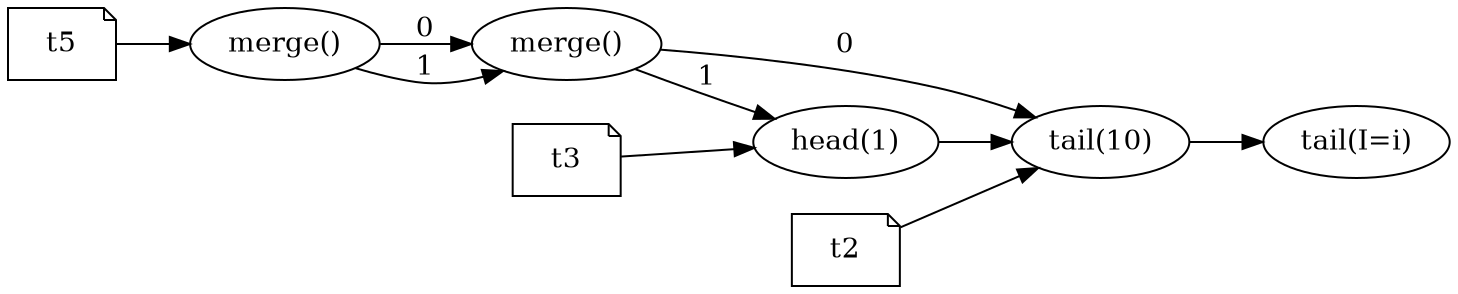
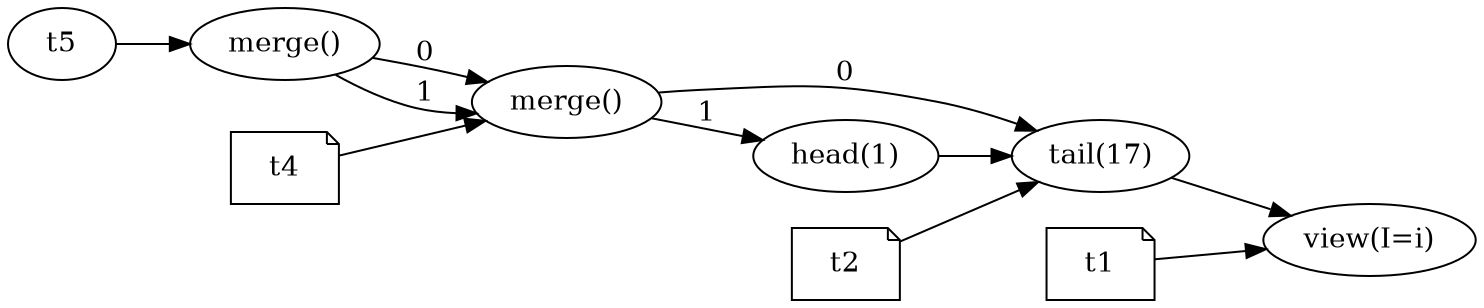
(62, 44) -> (62, 44)
(1101, 142) -> (1101, 156)
(1357, 142) -> (1370, 240)
(567, 160) -> none
none -> (285, 168)
none -> (1101, 264)
